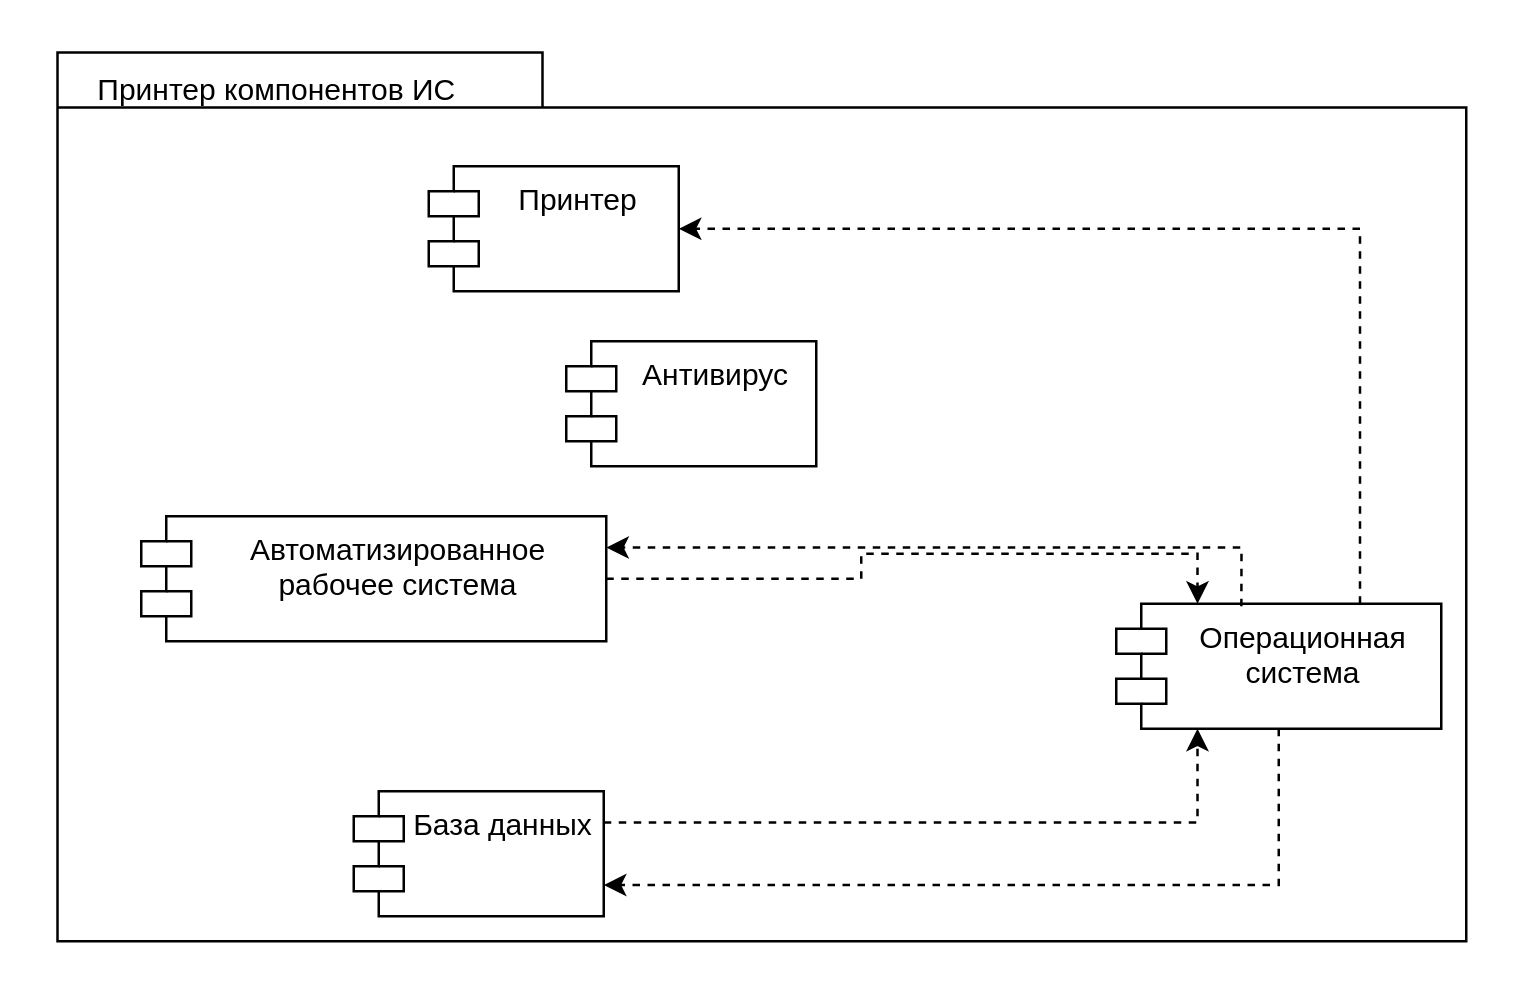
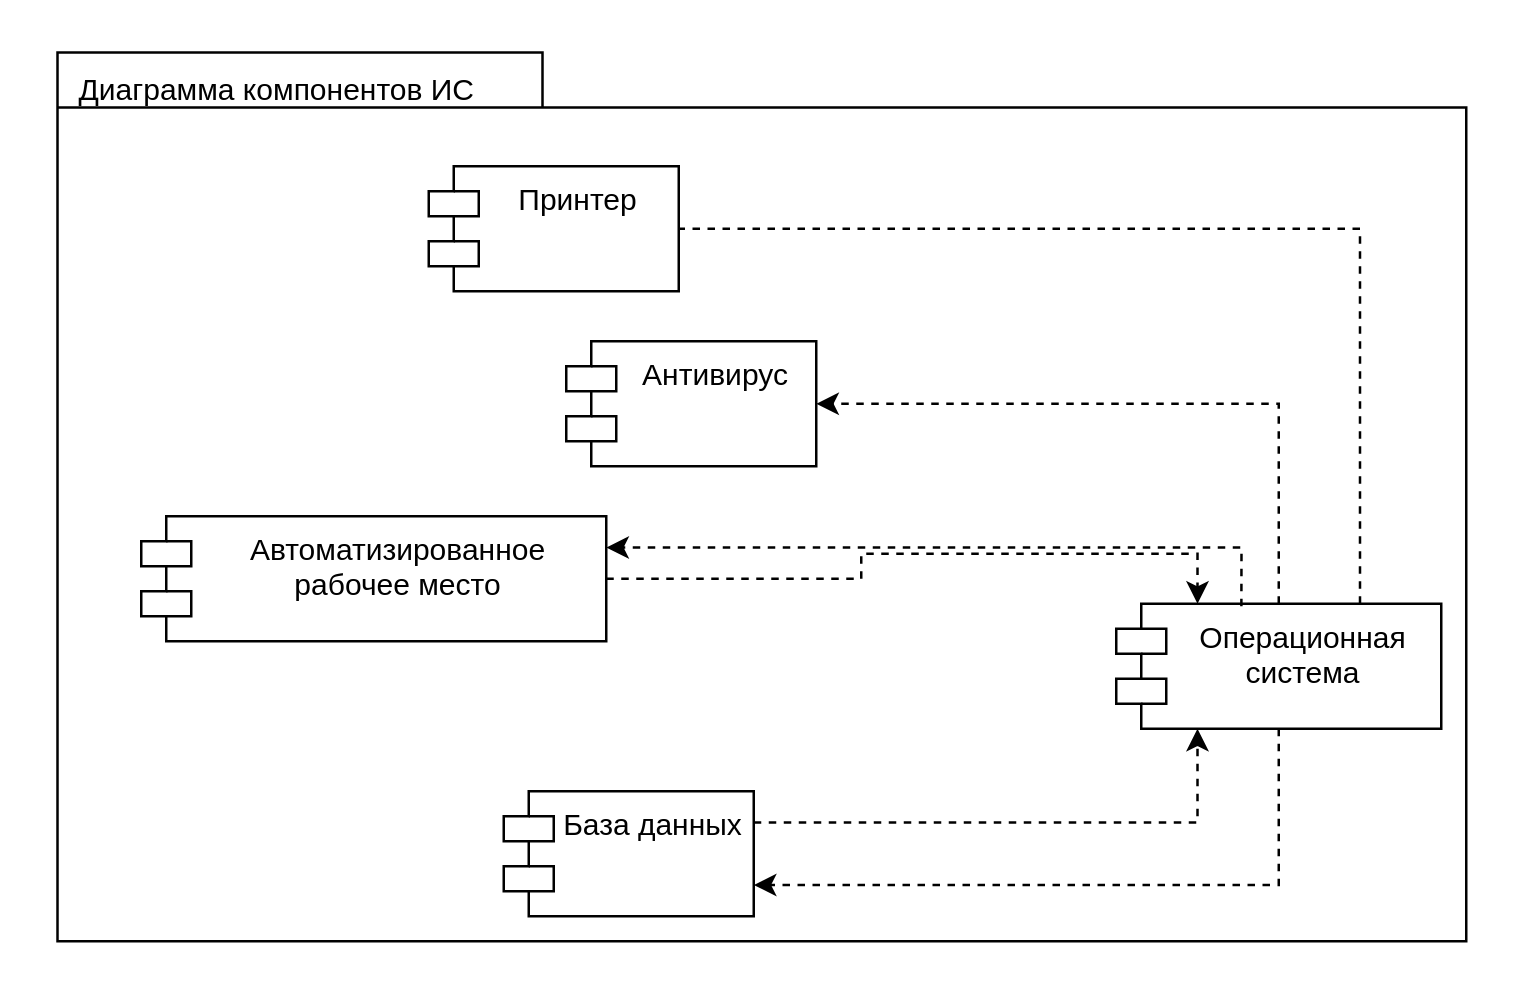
(278, 91) -> (278, 91)
(697, 229) -> (689, 229)
none -> (1156, 404)
(399, 570) -> (399, 570)
(479, 854) -> (629, 854)
